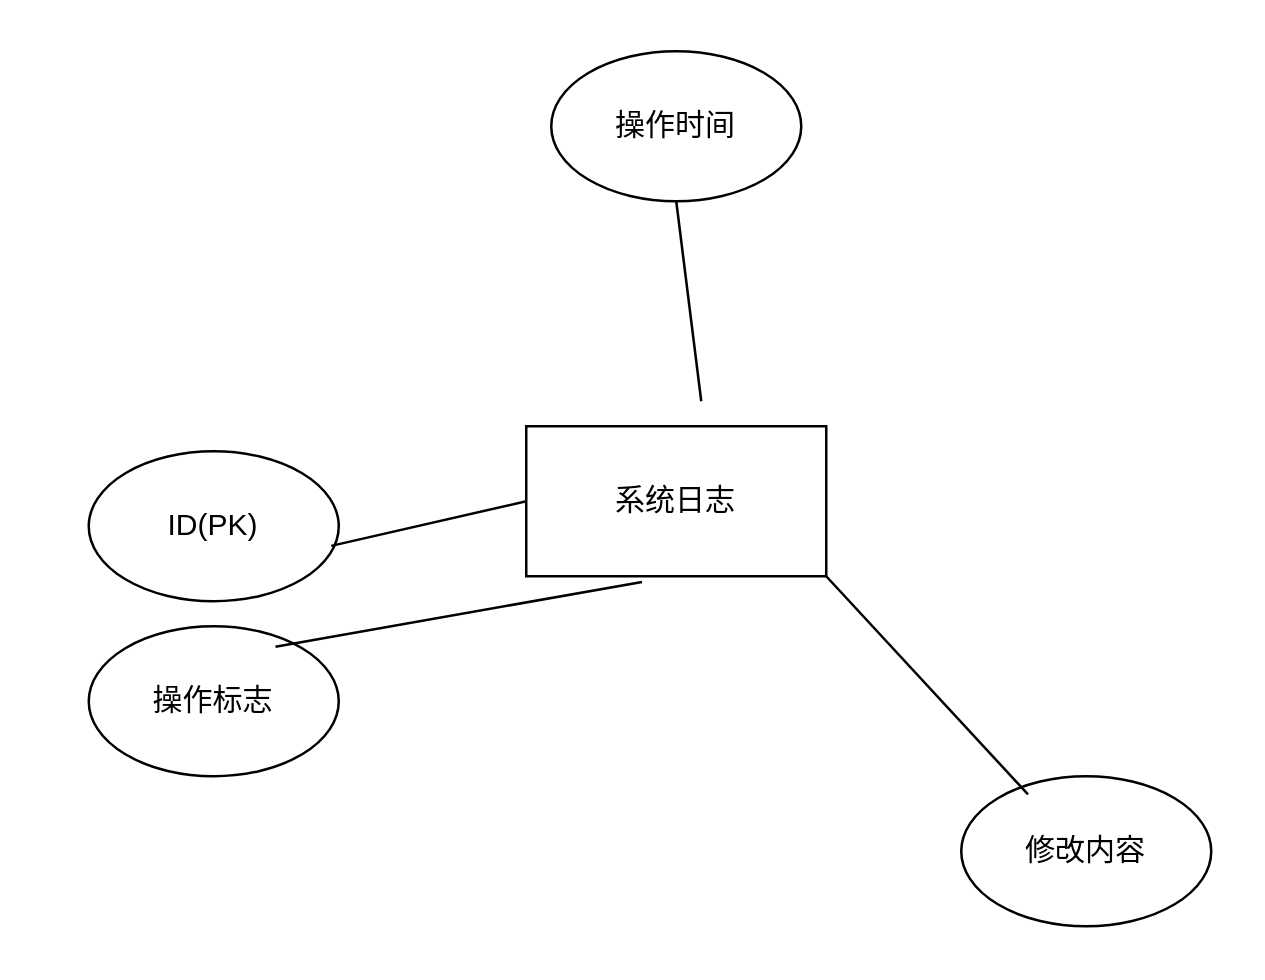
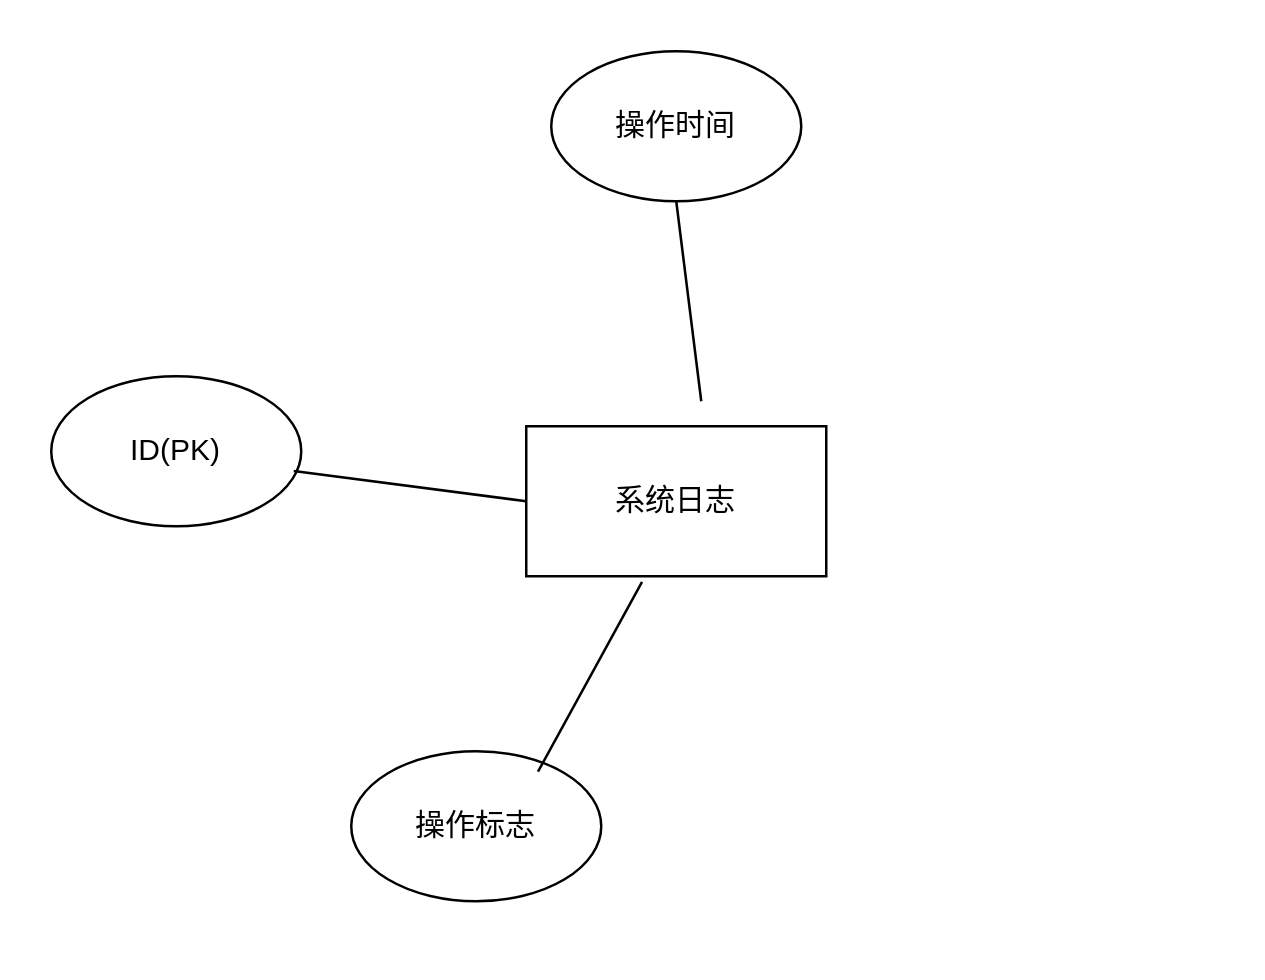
(214, 526) -> (176, 451)
(927, 685) -> none
(214, 701) -> (476, 826)
(1086, 851) -> none
